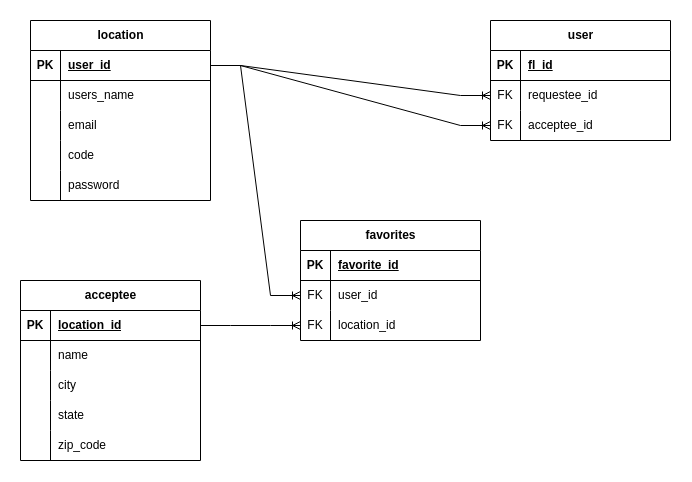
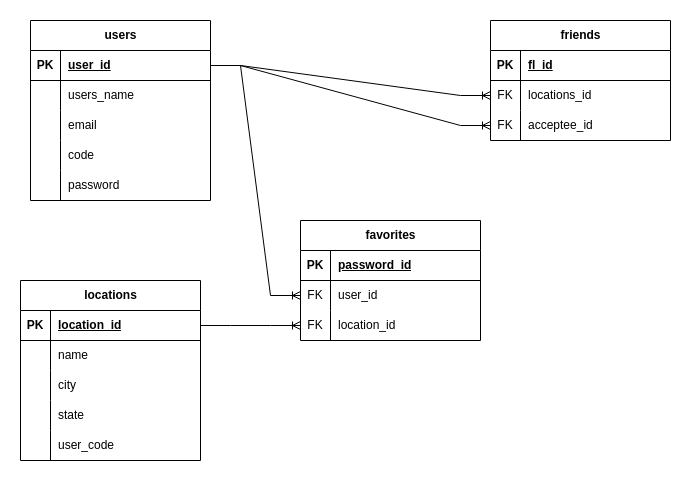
(121, 36) -> (121, 36)
(581, 36) -> (581, 36)
(567, 96) -> (564, 96)
(372, 266) -> (374, 266)
(111, 296) -> (111, 296)
(84, 446) -> (89, 446)
